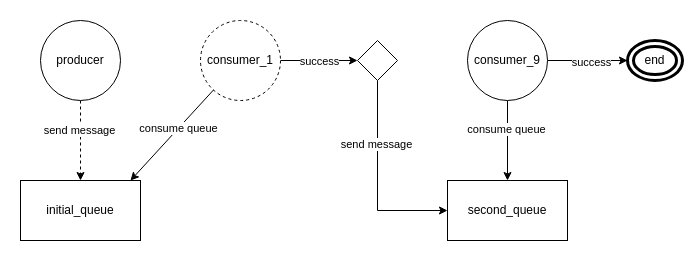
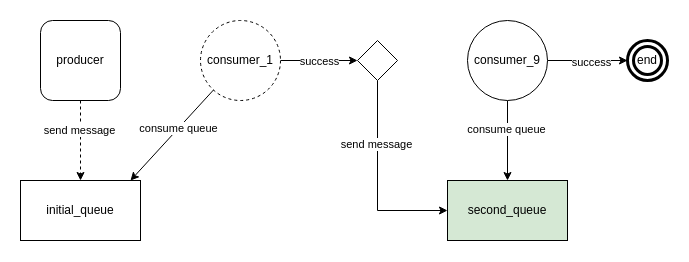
(81, 61) -> (81, 61)
(655, 61) -> (648, 61)
(508, 211) -> (508, 211)
